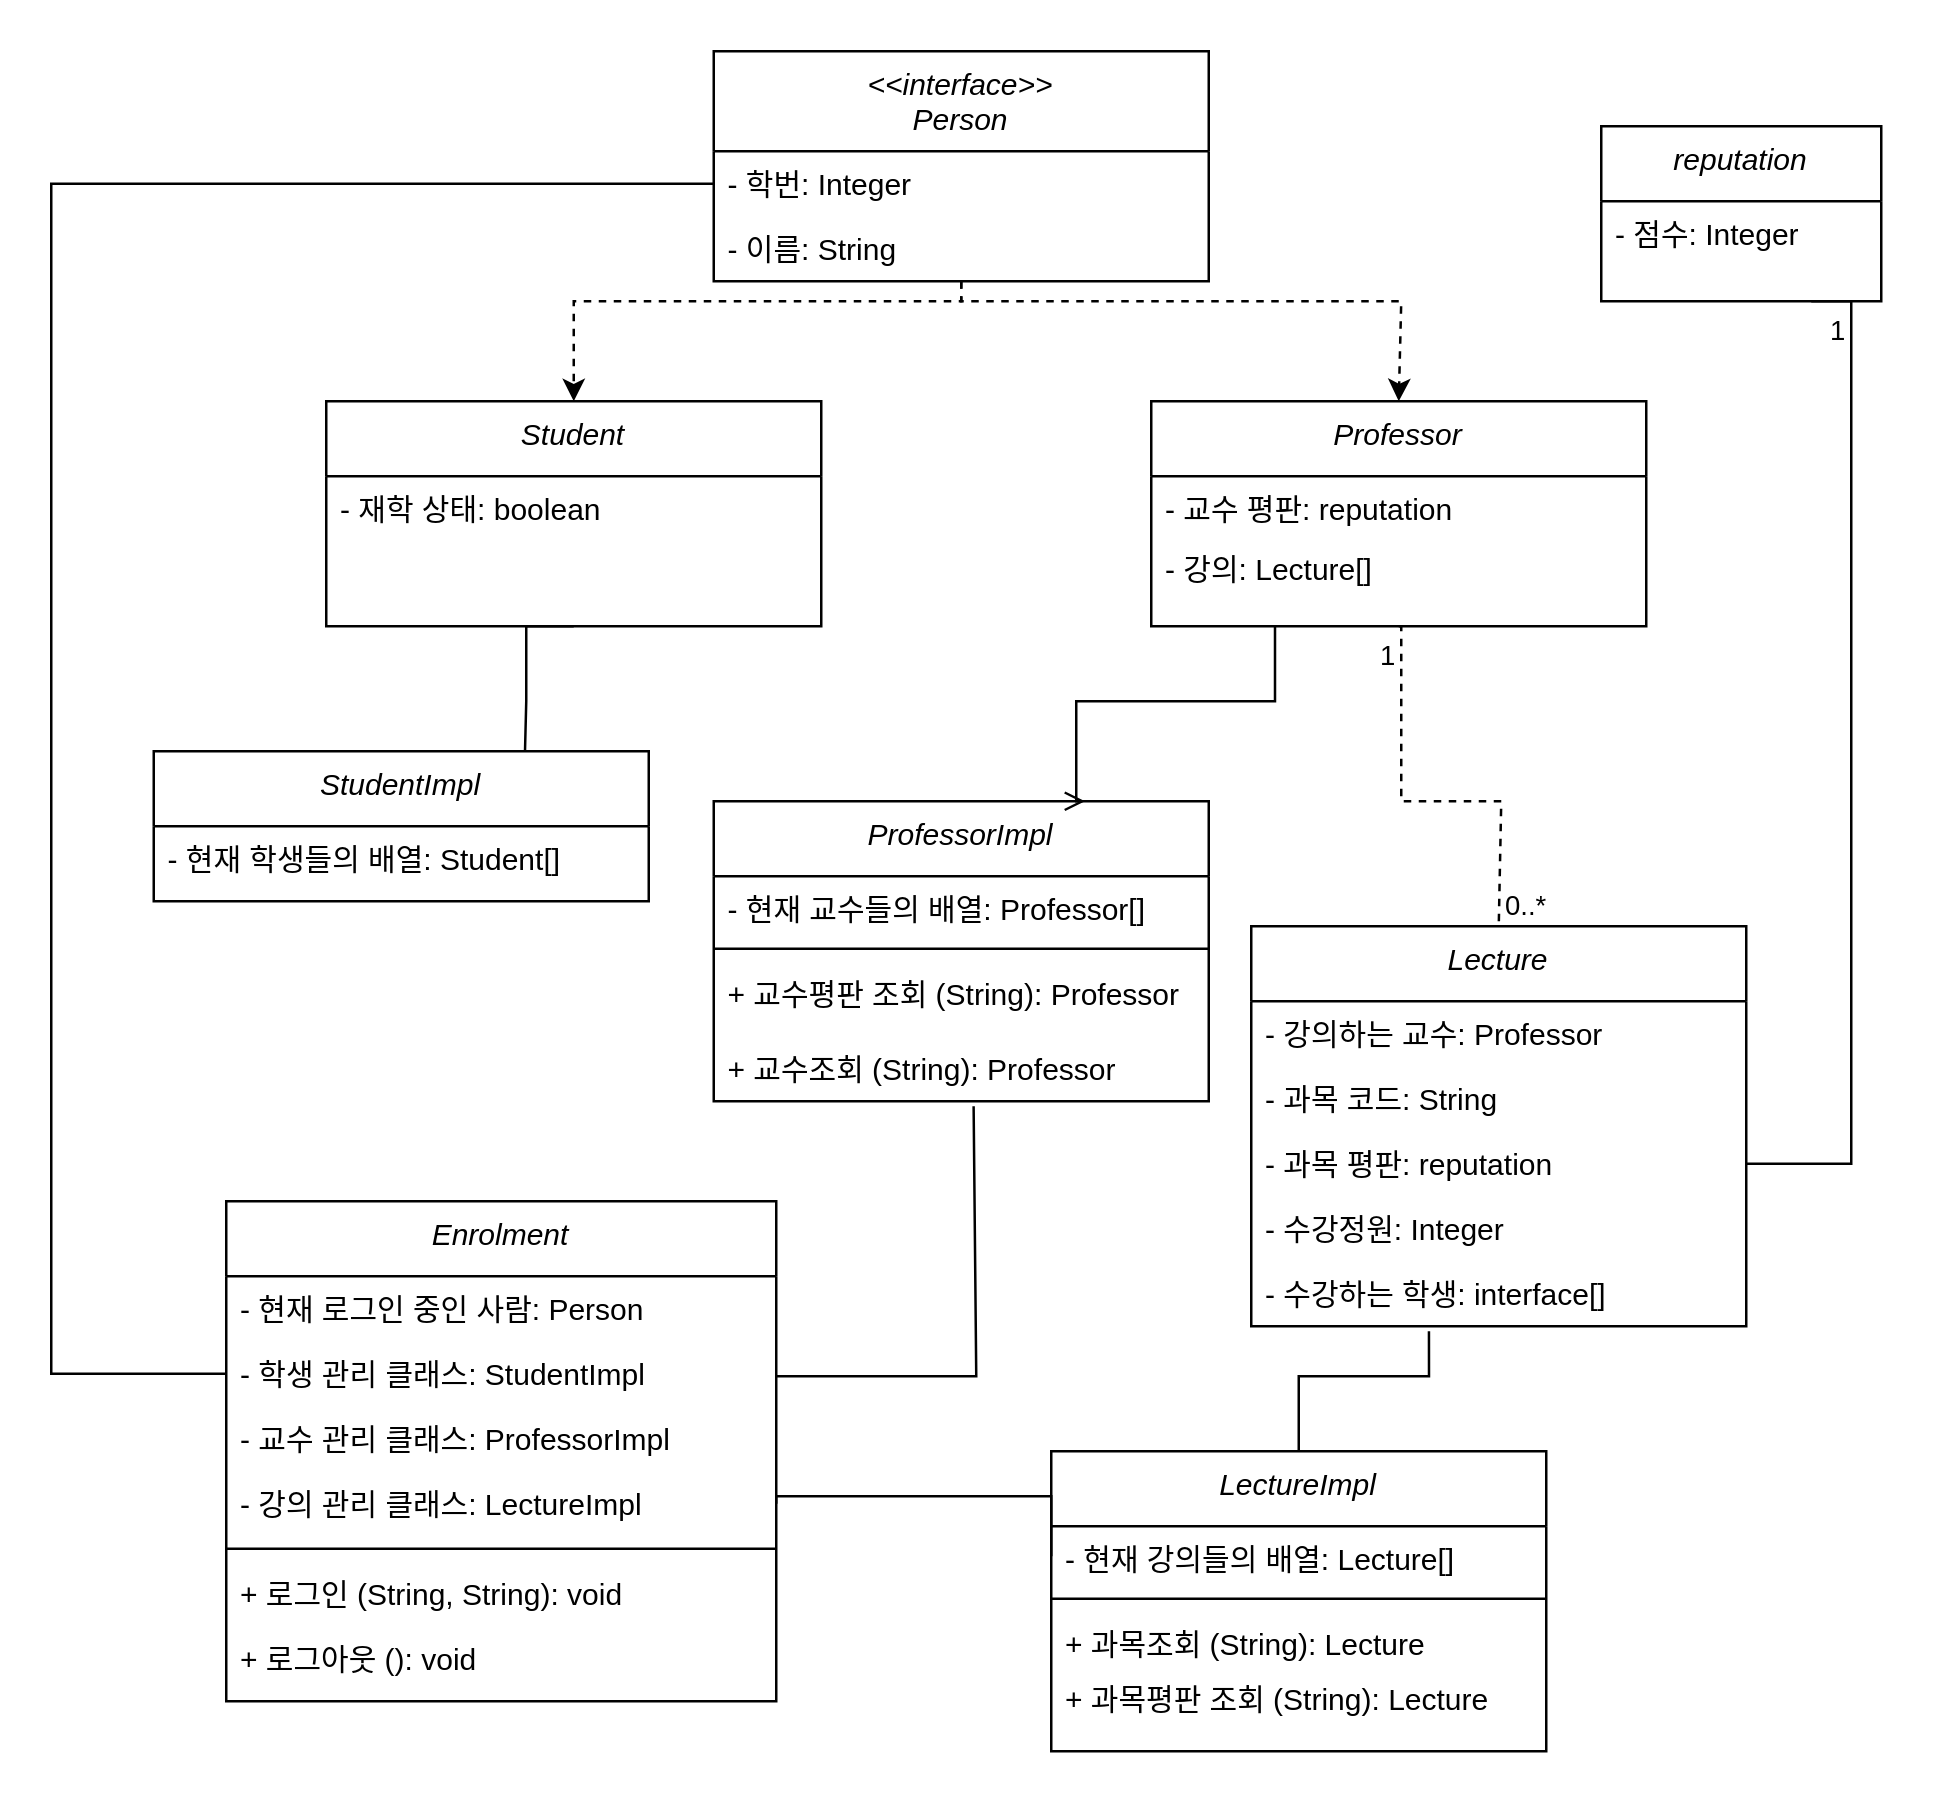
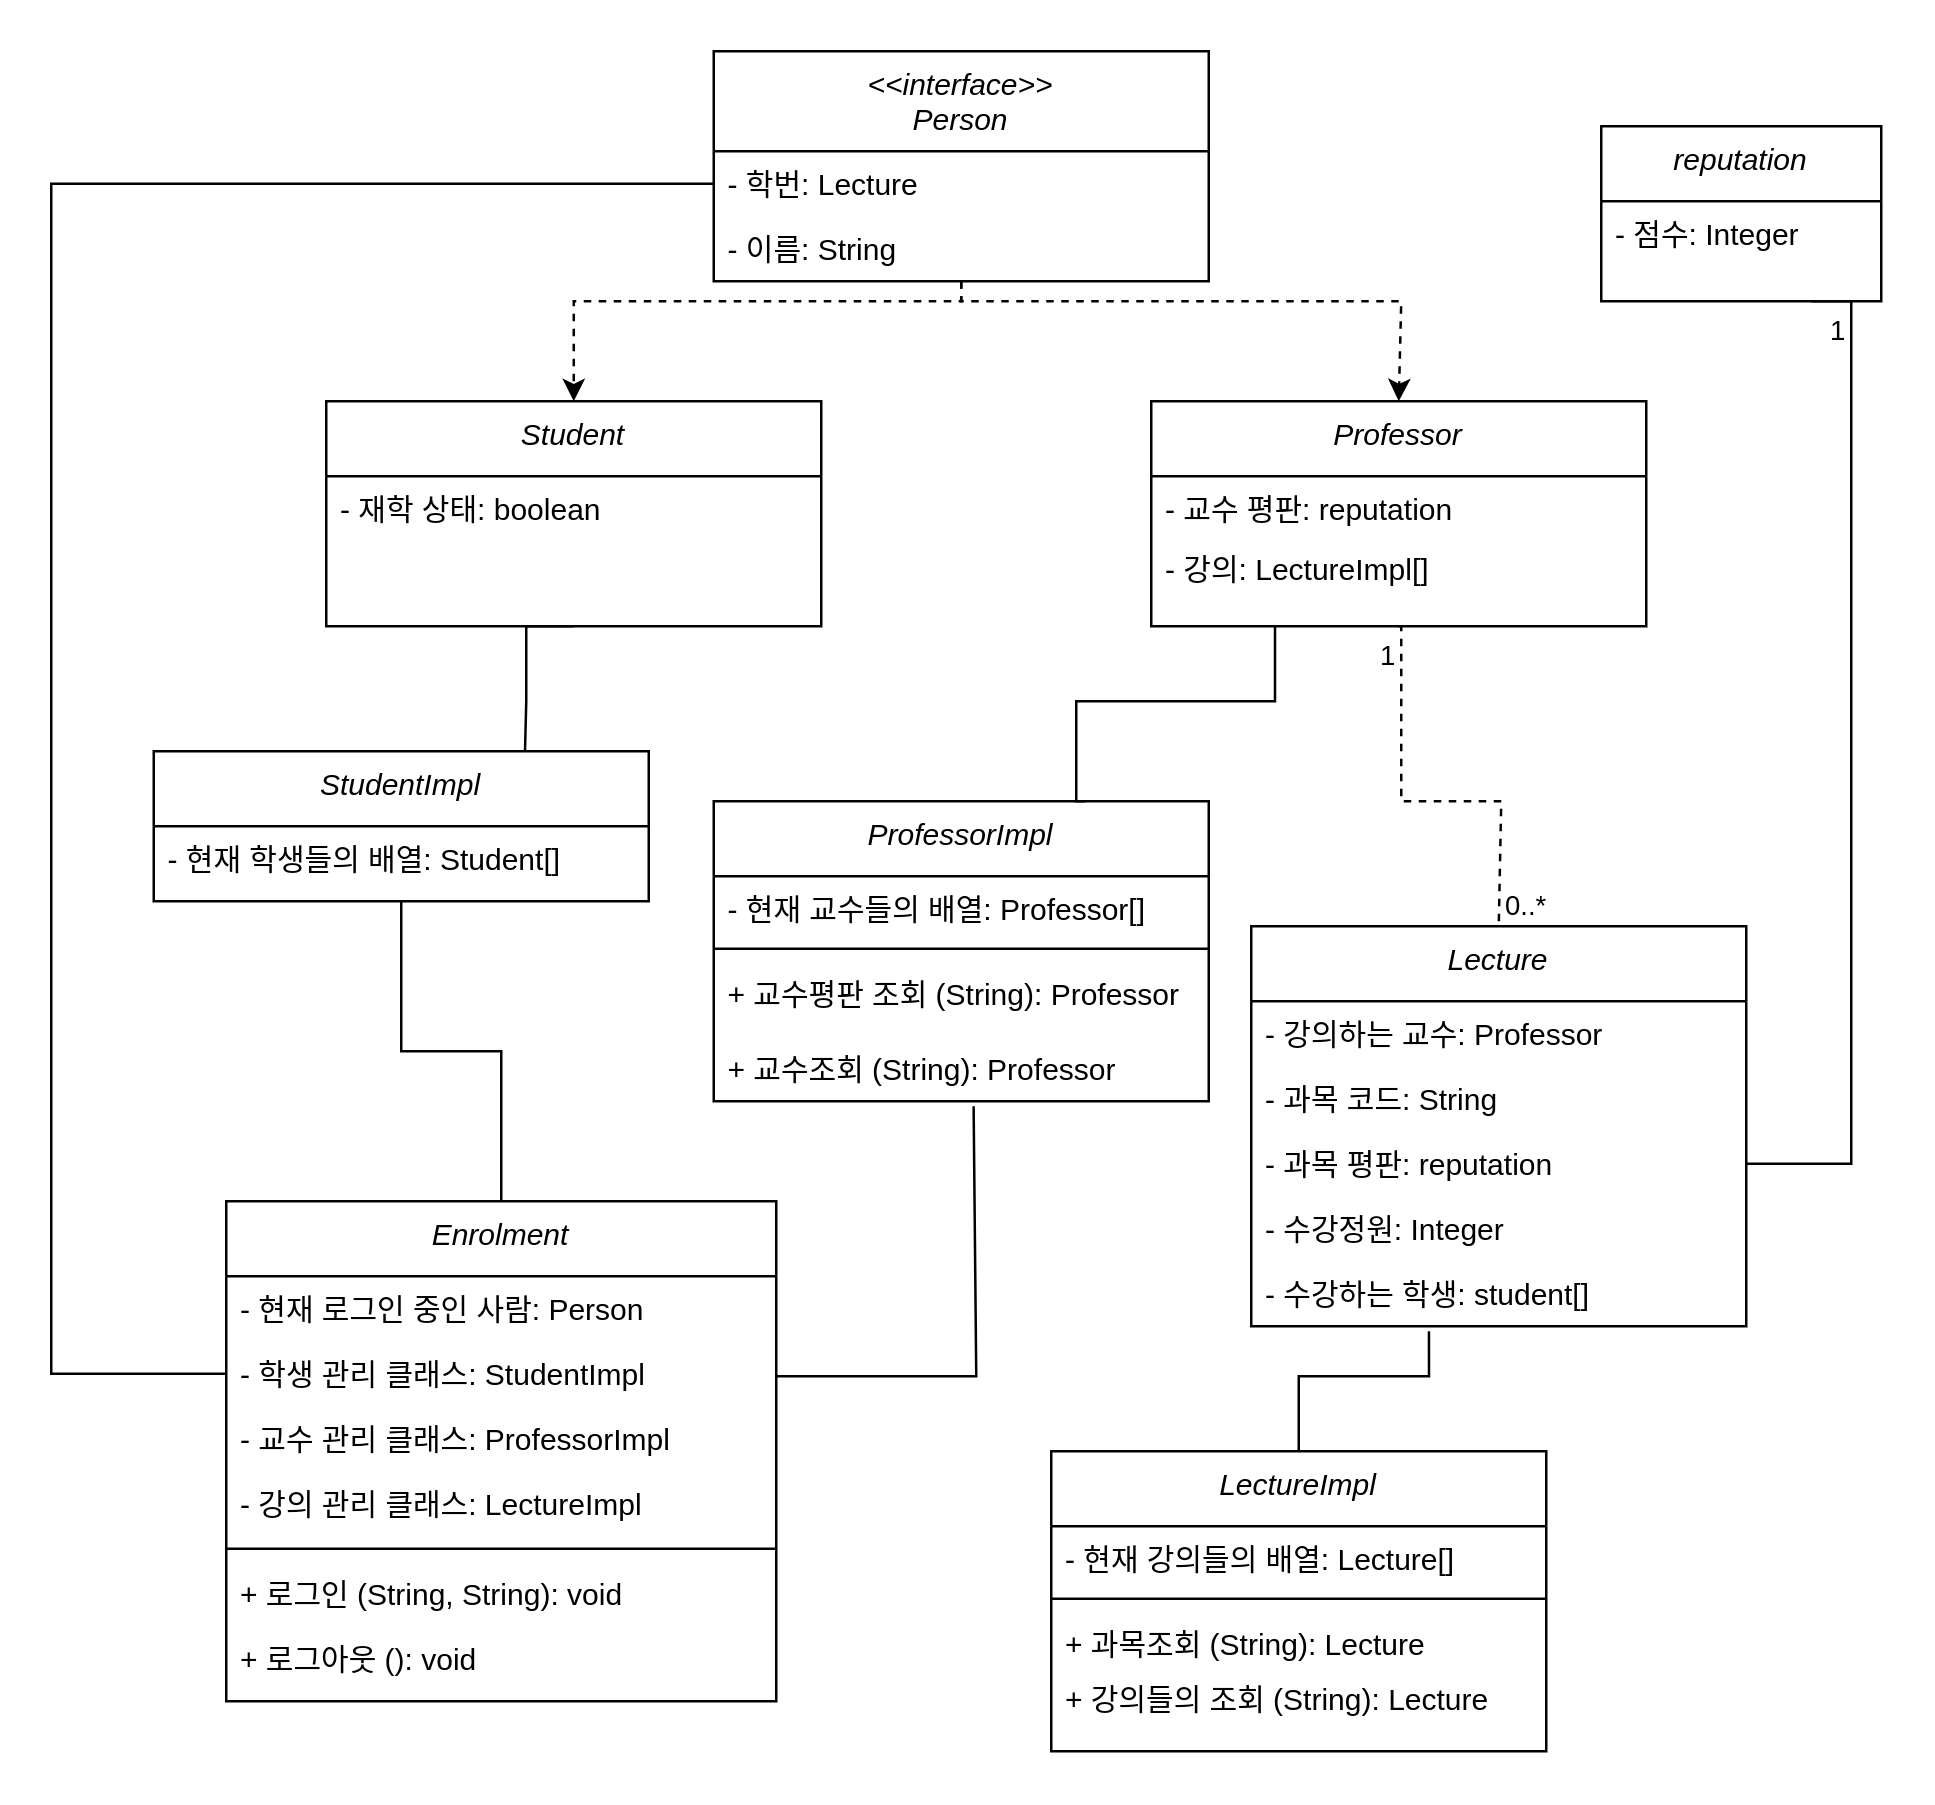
(838, 185) -> (838, 185)
(1293, 570) -> (1322, 570)
(1076, 799) -> (1076, 800)
none -> (453, 1051)
(1470, 1295) -> (1457, 1295)
(917, 1496) -> none
(1308, 1700) -> (1308, 1700)
